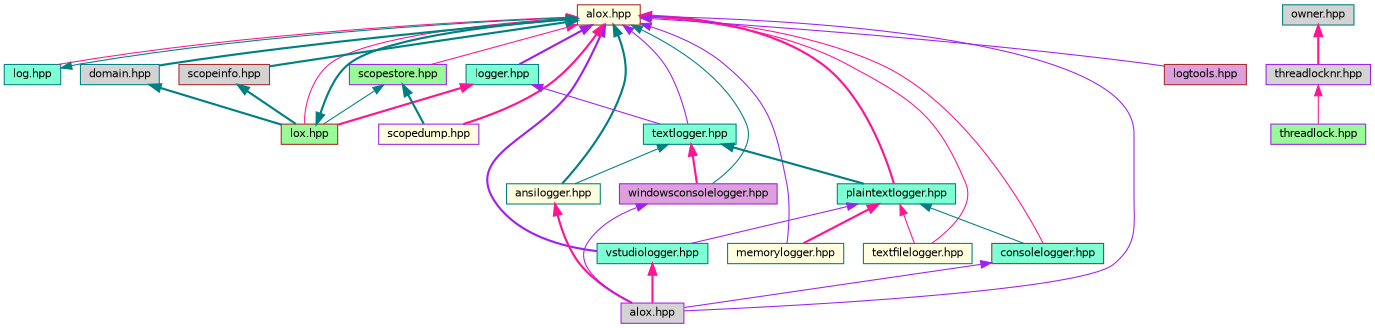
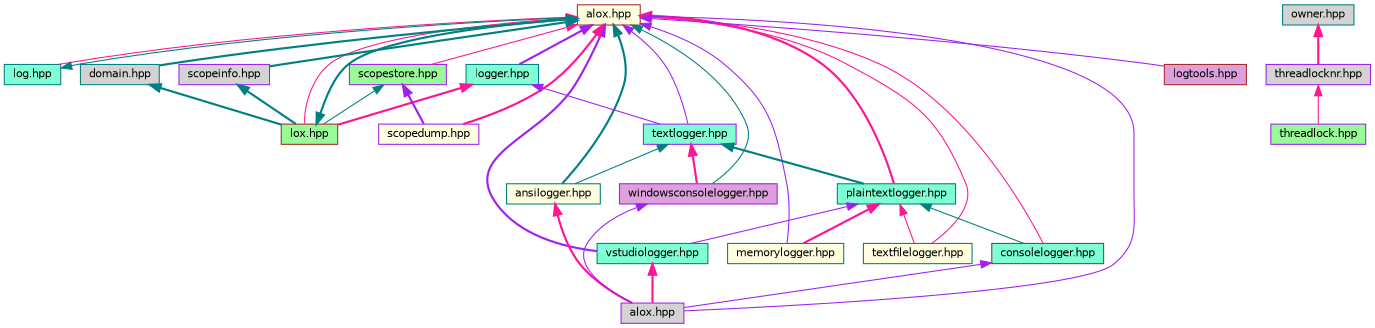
(224, 75) -> (224, 75)
(416, 109) -> (416, 109)
(690, 134) -> (690, 134)
